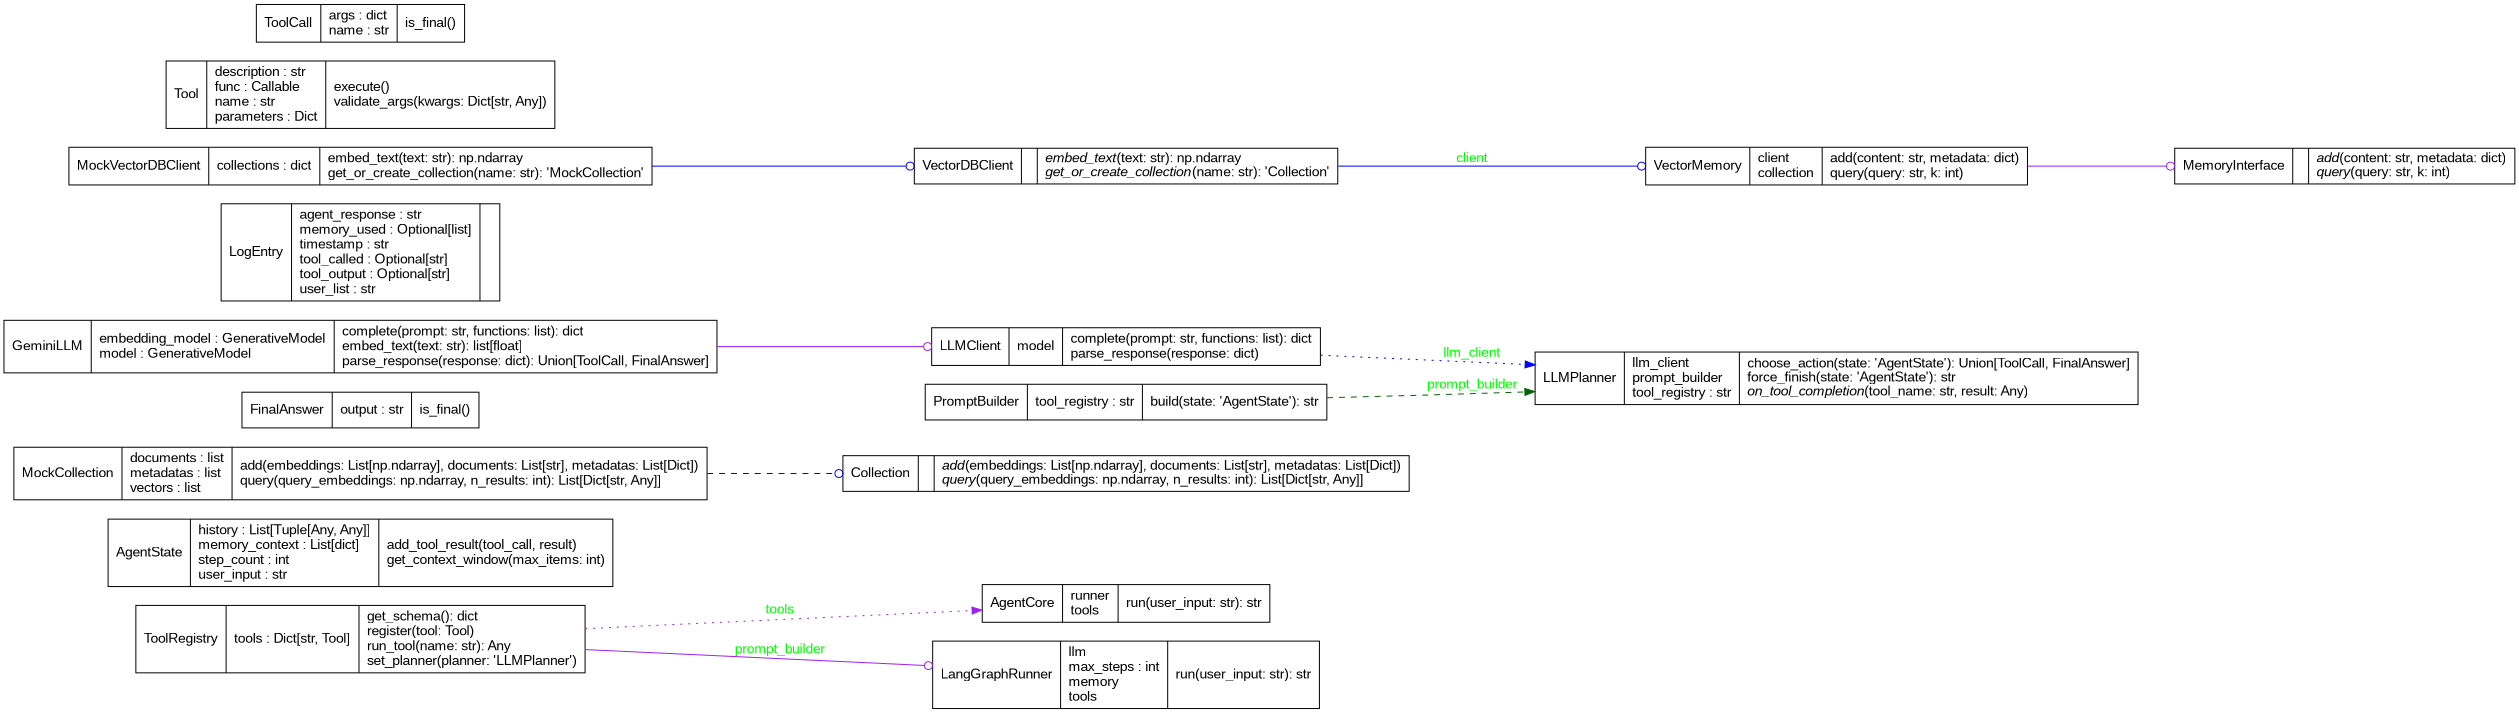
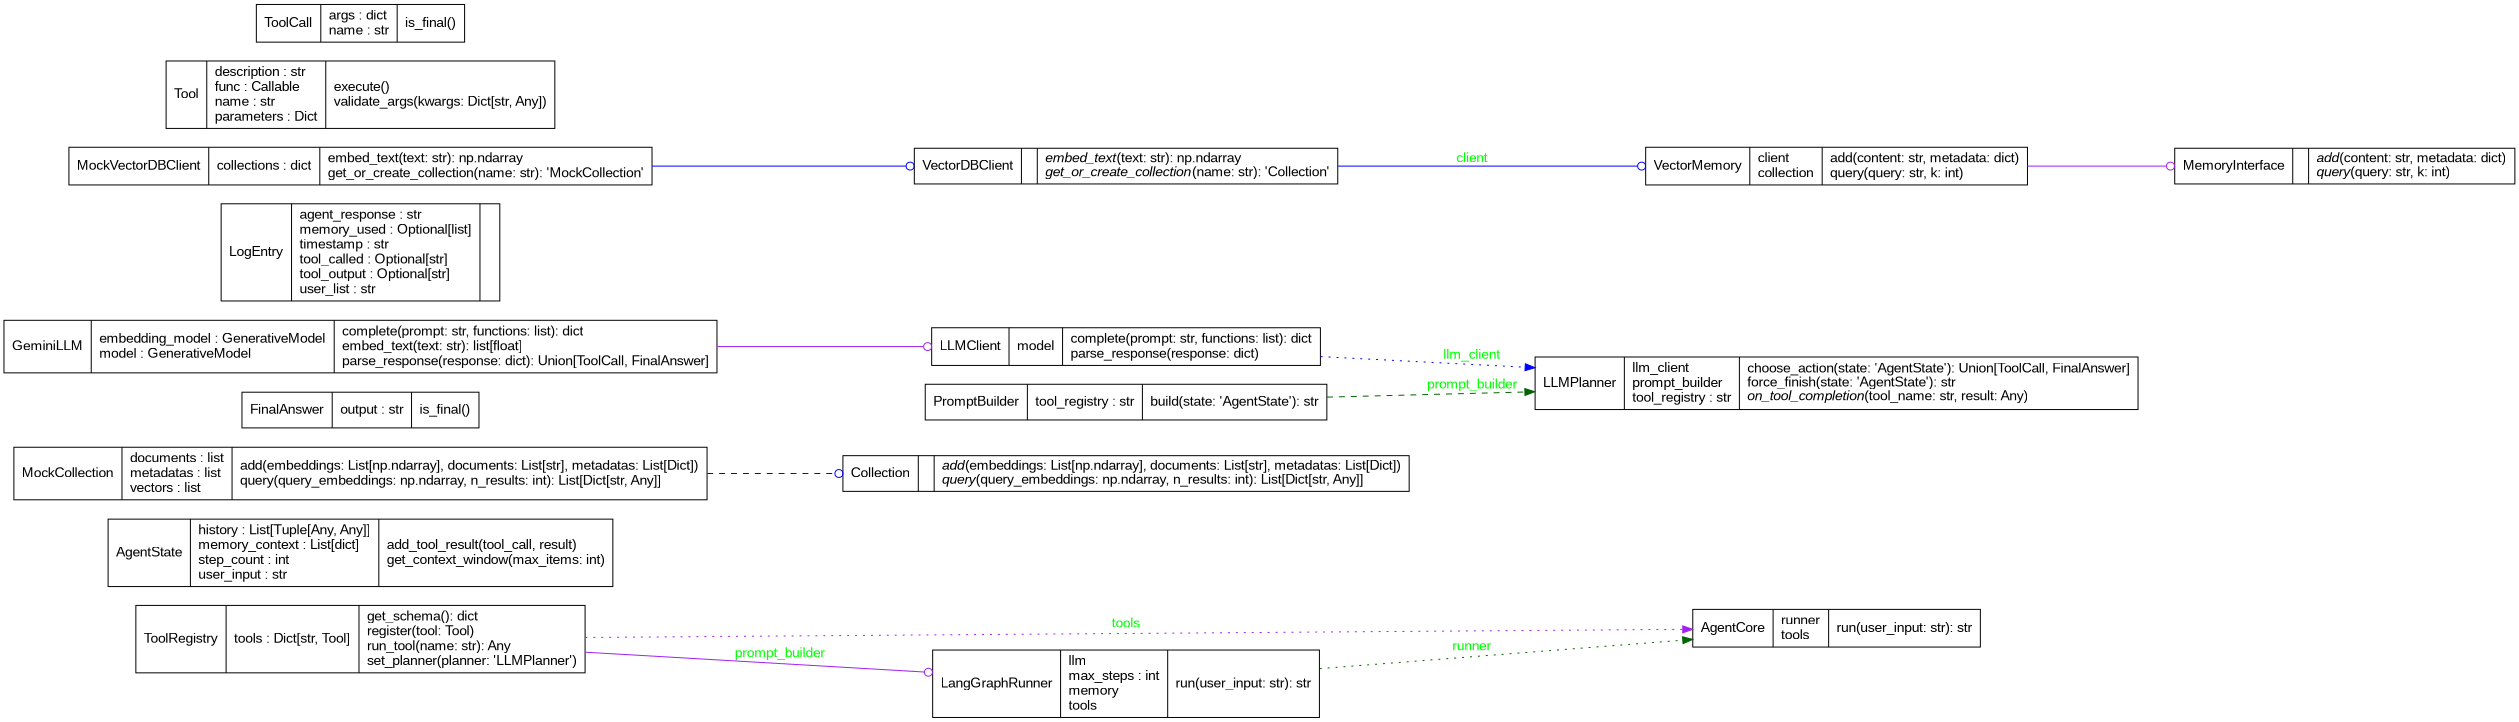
none -> (1501, 654)
